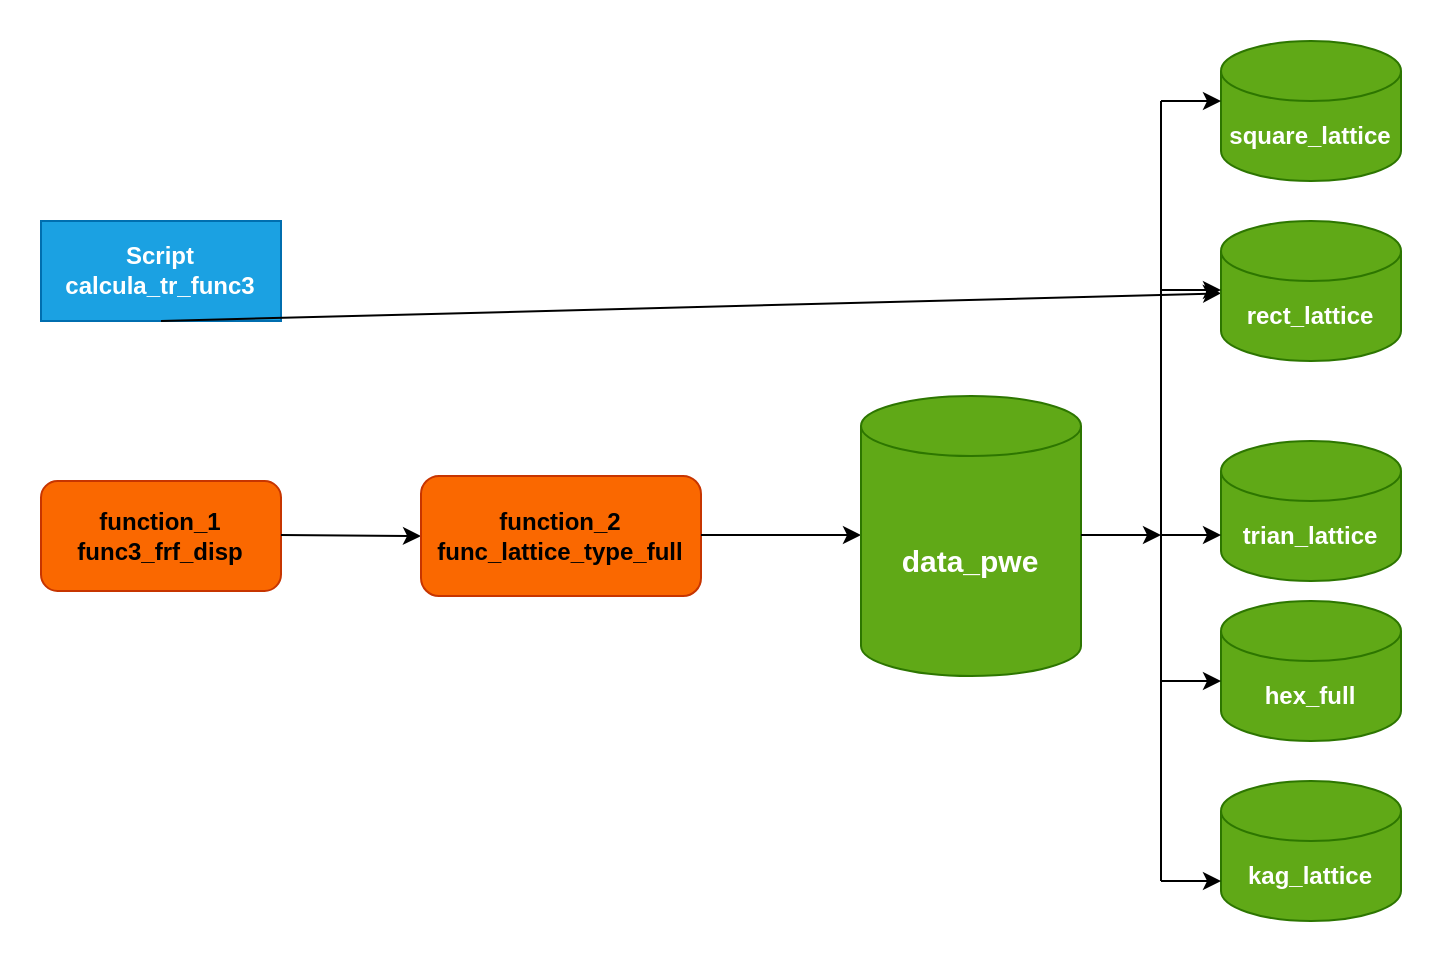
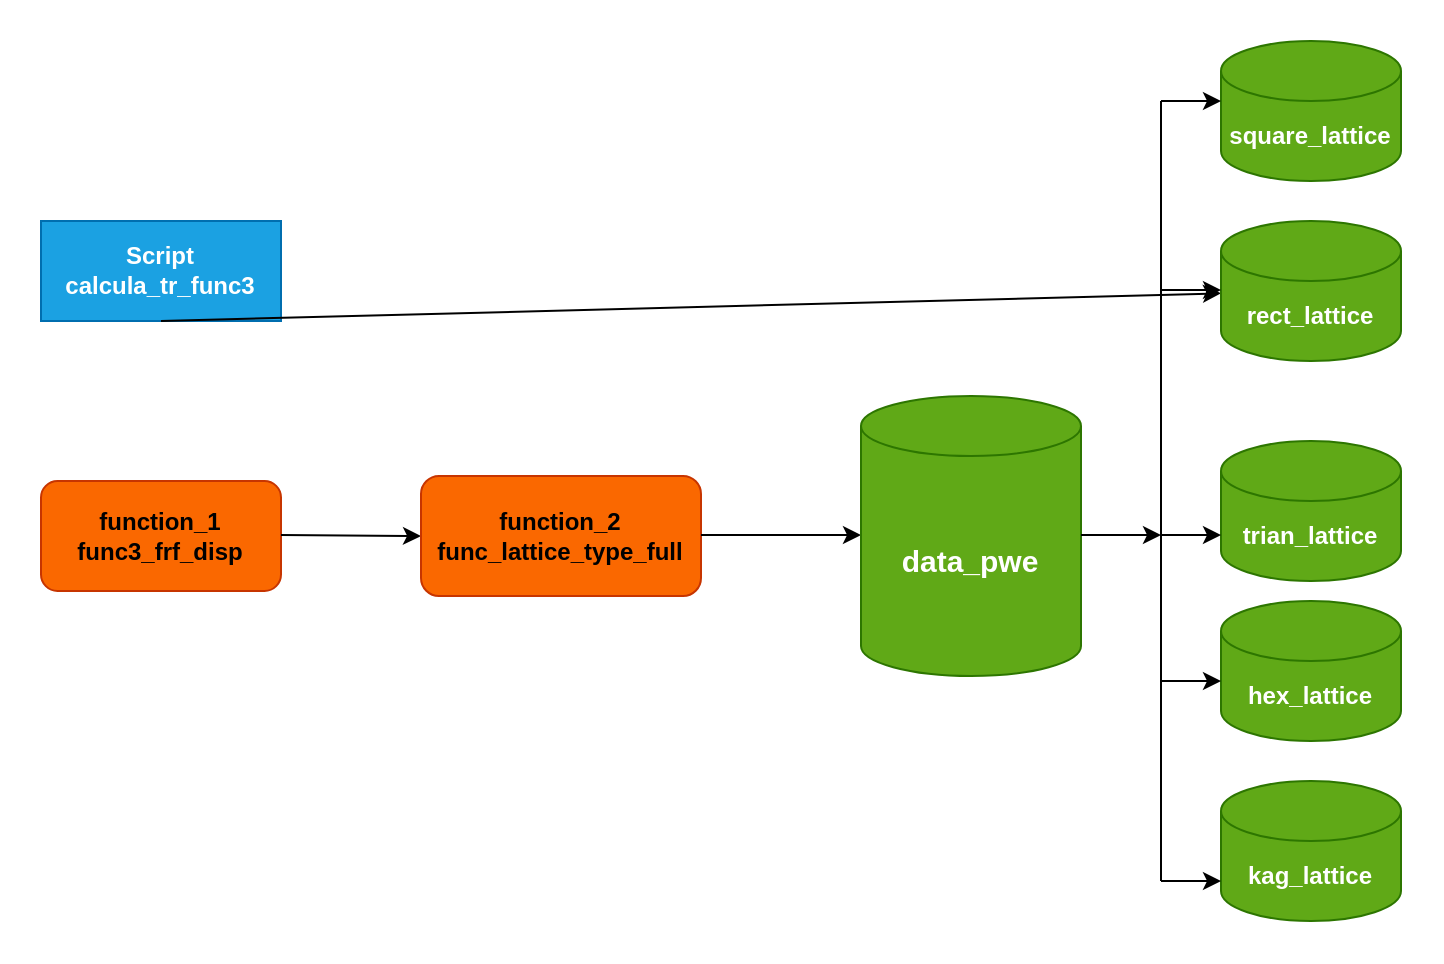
(1311, 697) -> (1311, 697)
